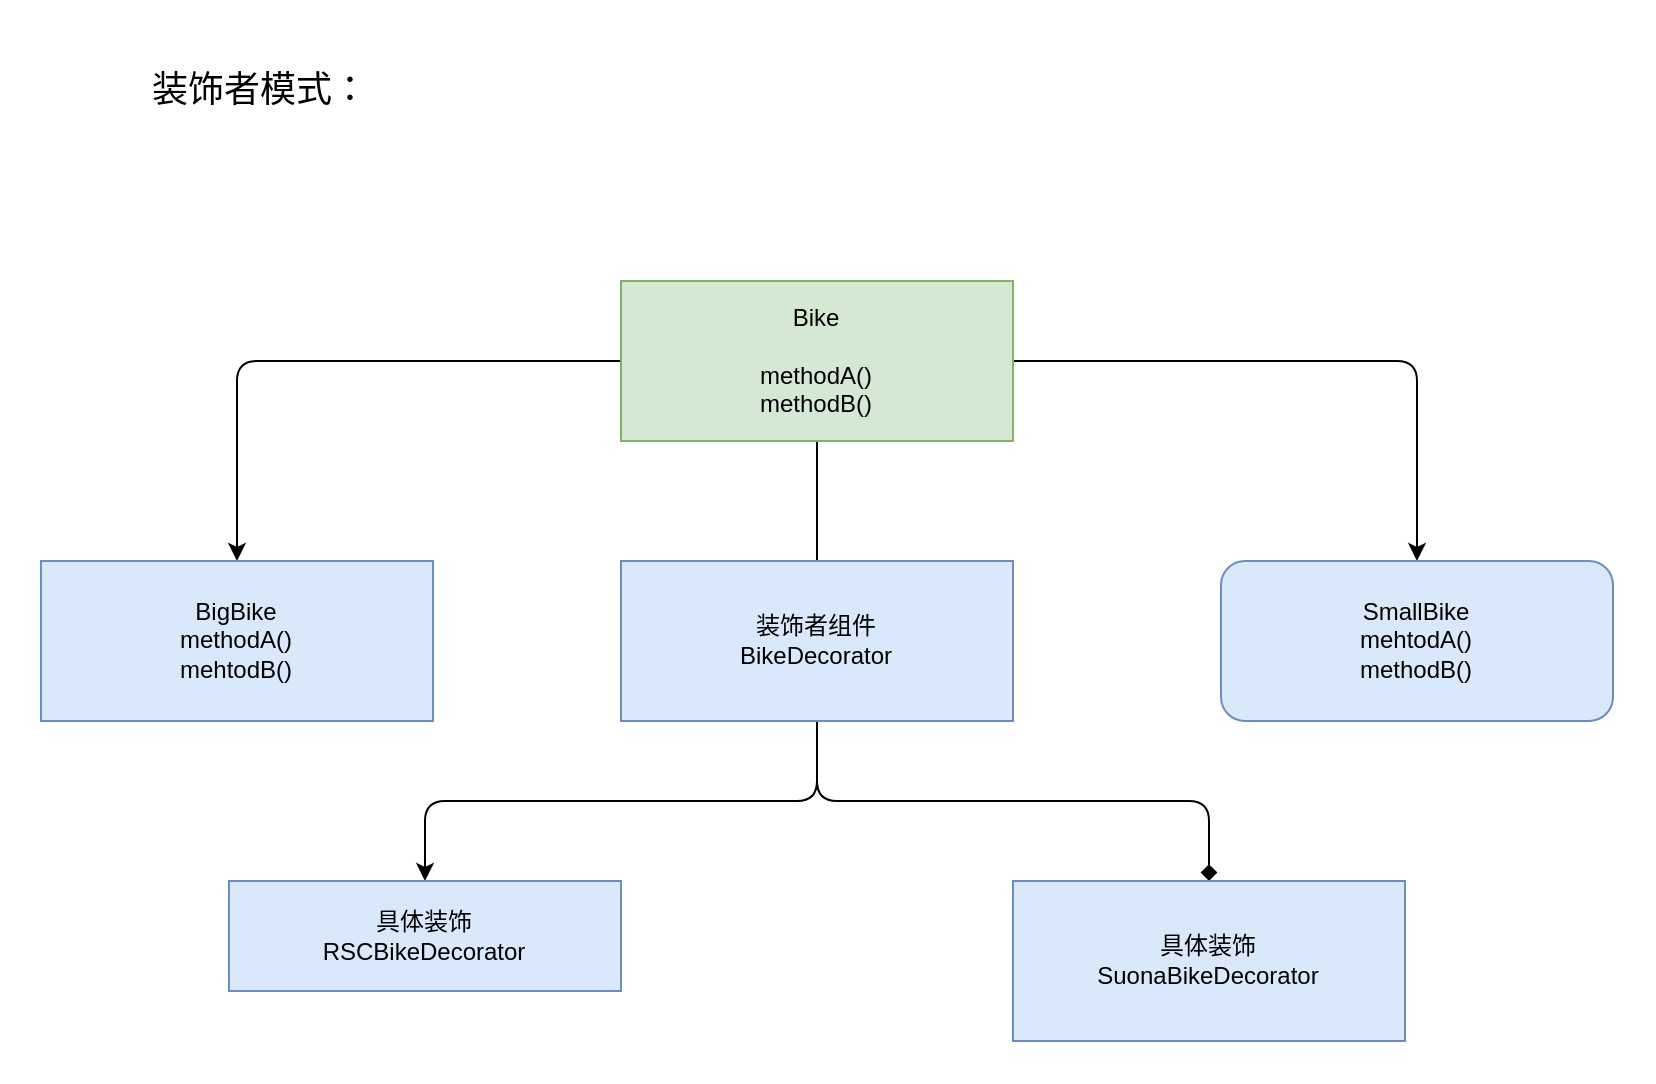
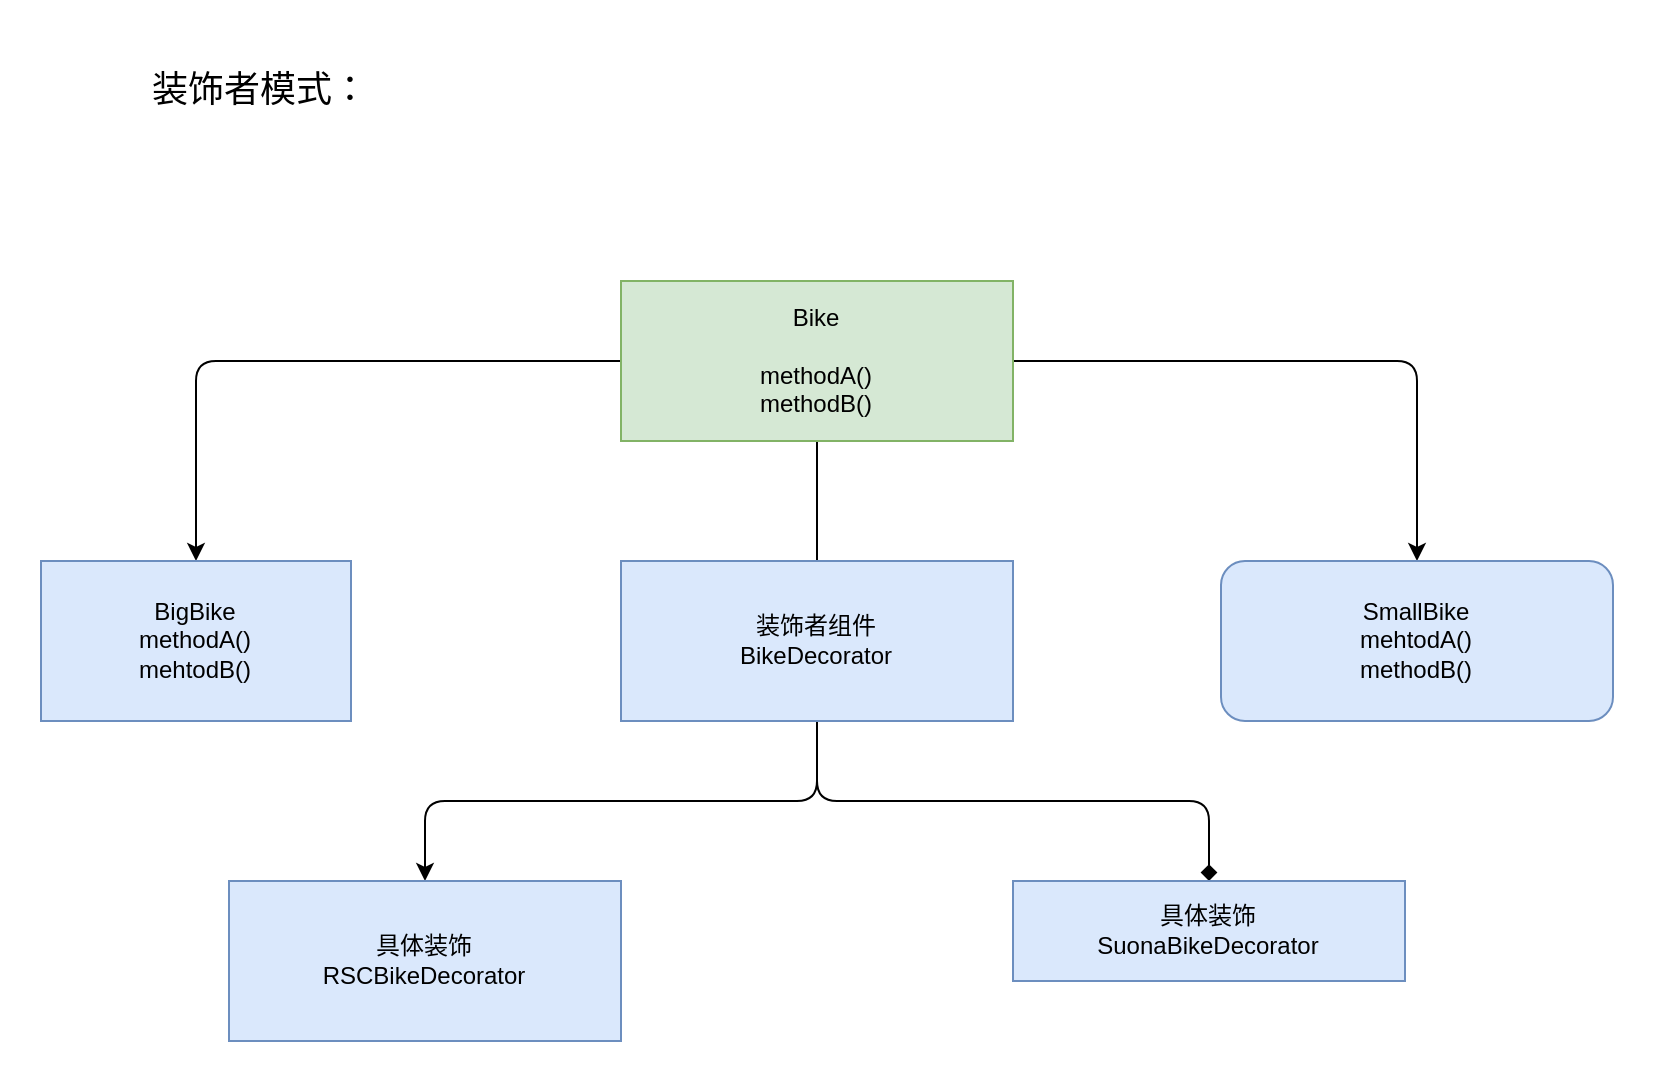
(237, 641) -> (196, 641)
(425, 936) -> (425, 961)
(1209, 961) -> (1209, 931)
